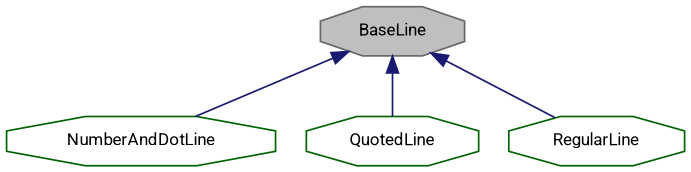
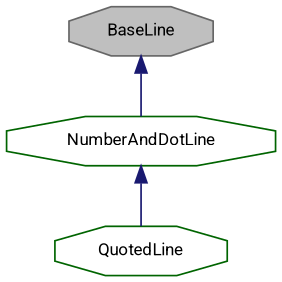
(393, 95) -> (141, 205)
(597, 141) -> none
